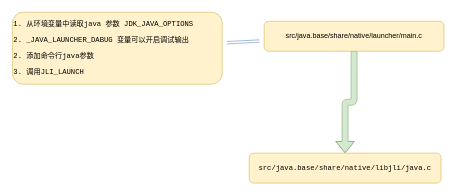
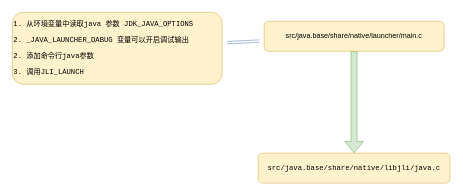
(345, 168) -> (354, 168)
